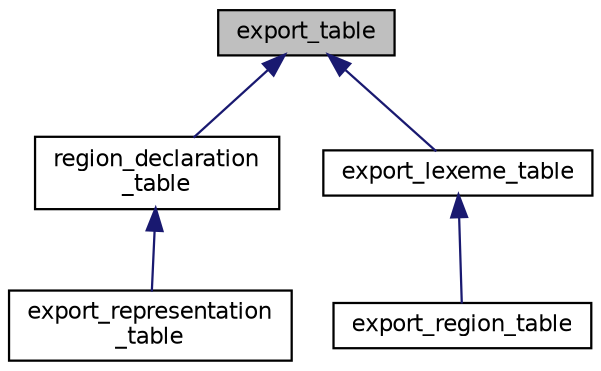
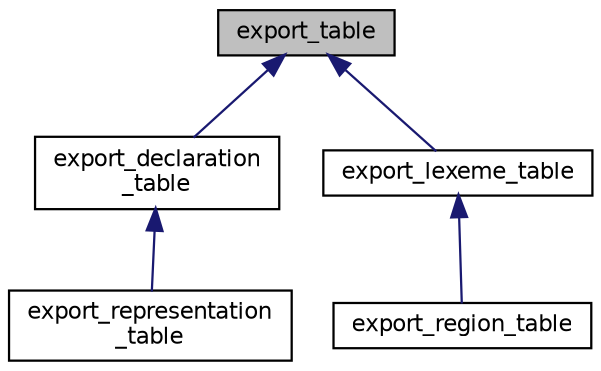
(157, 173) -> (157, 173)
